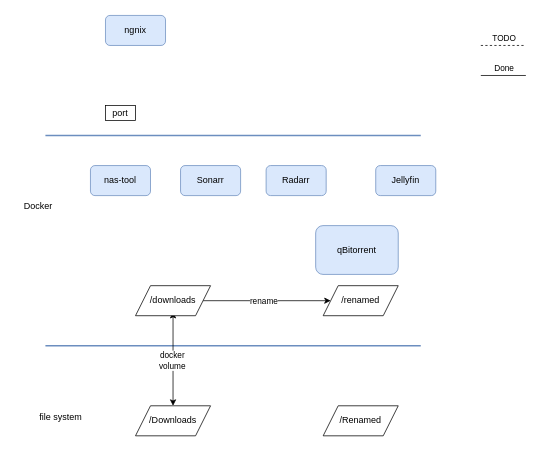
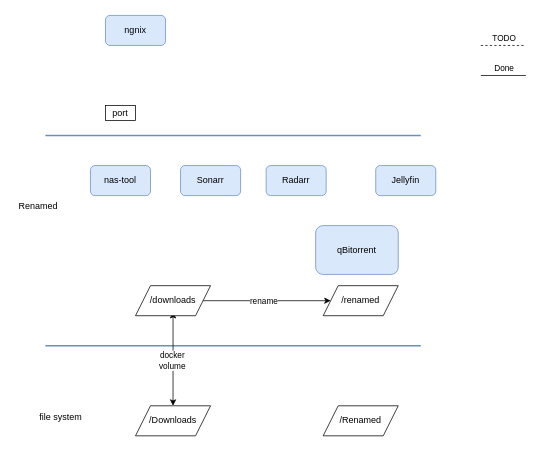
(38, 207) -> (38, 207)
